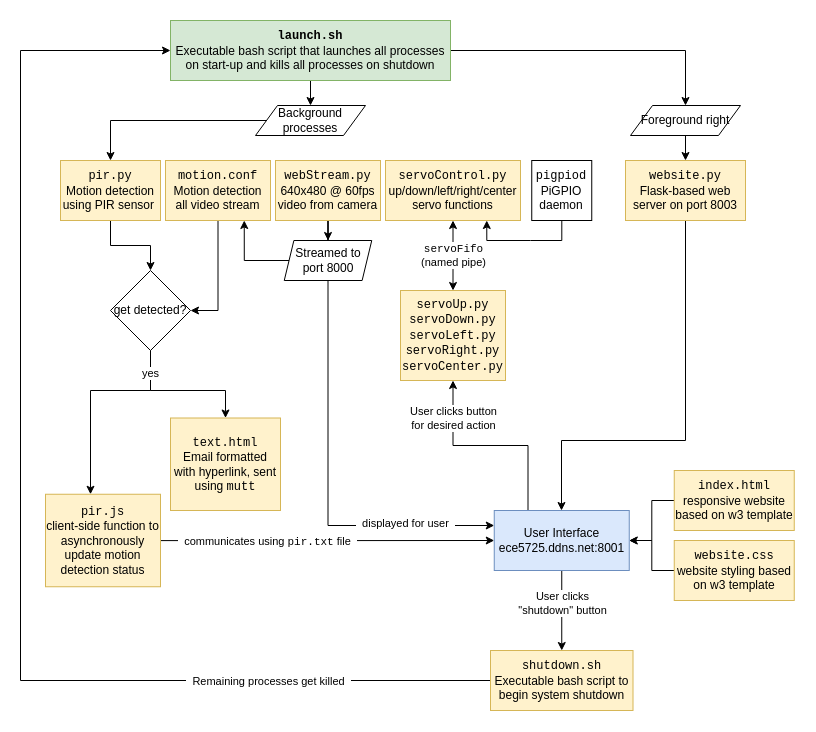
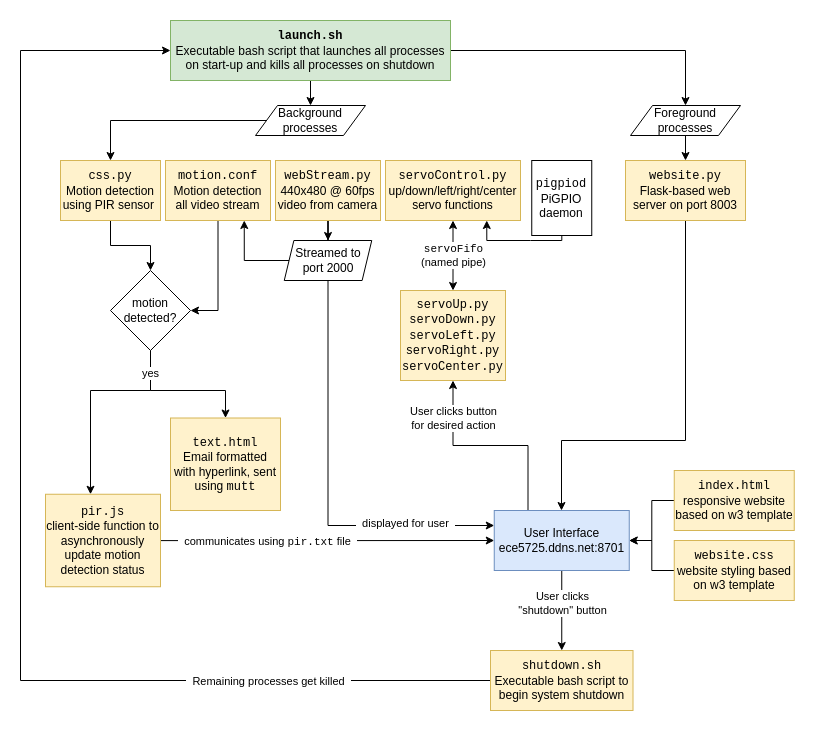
(686, 121) -> (686, 121)
(111, 191) -> (111, 191)
(328, 191) -> (328, 191)
(562, 191) -> (562, 198)
(329, 261) -> (329, 261)
(151, 311) -> (151, 311)
(562, 541) -> (562, 541)
